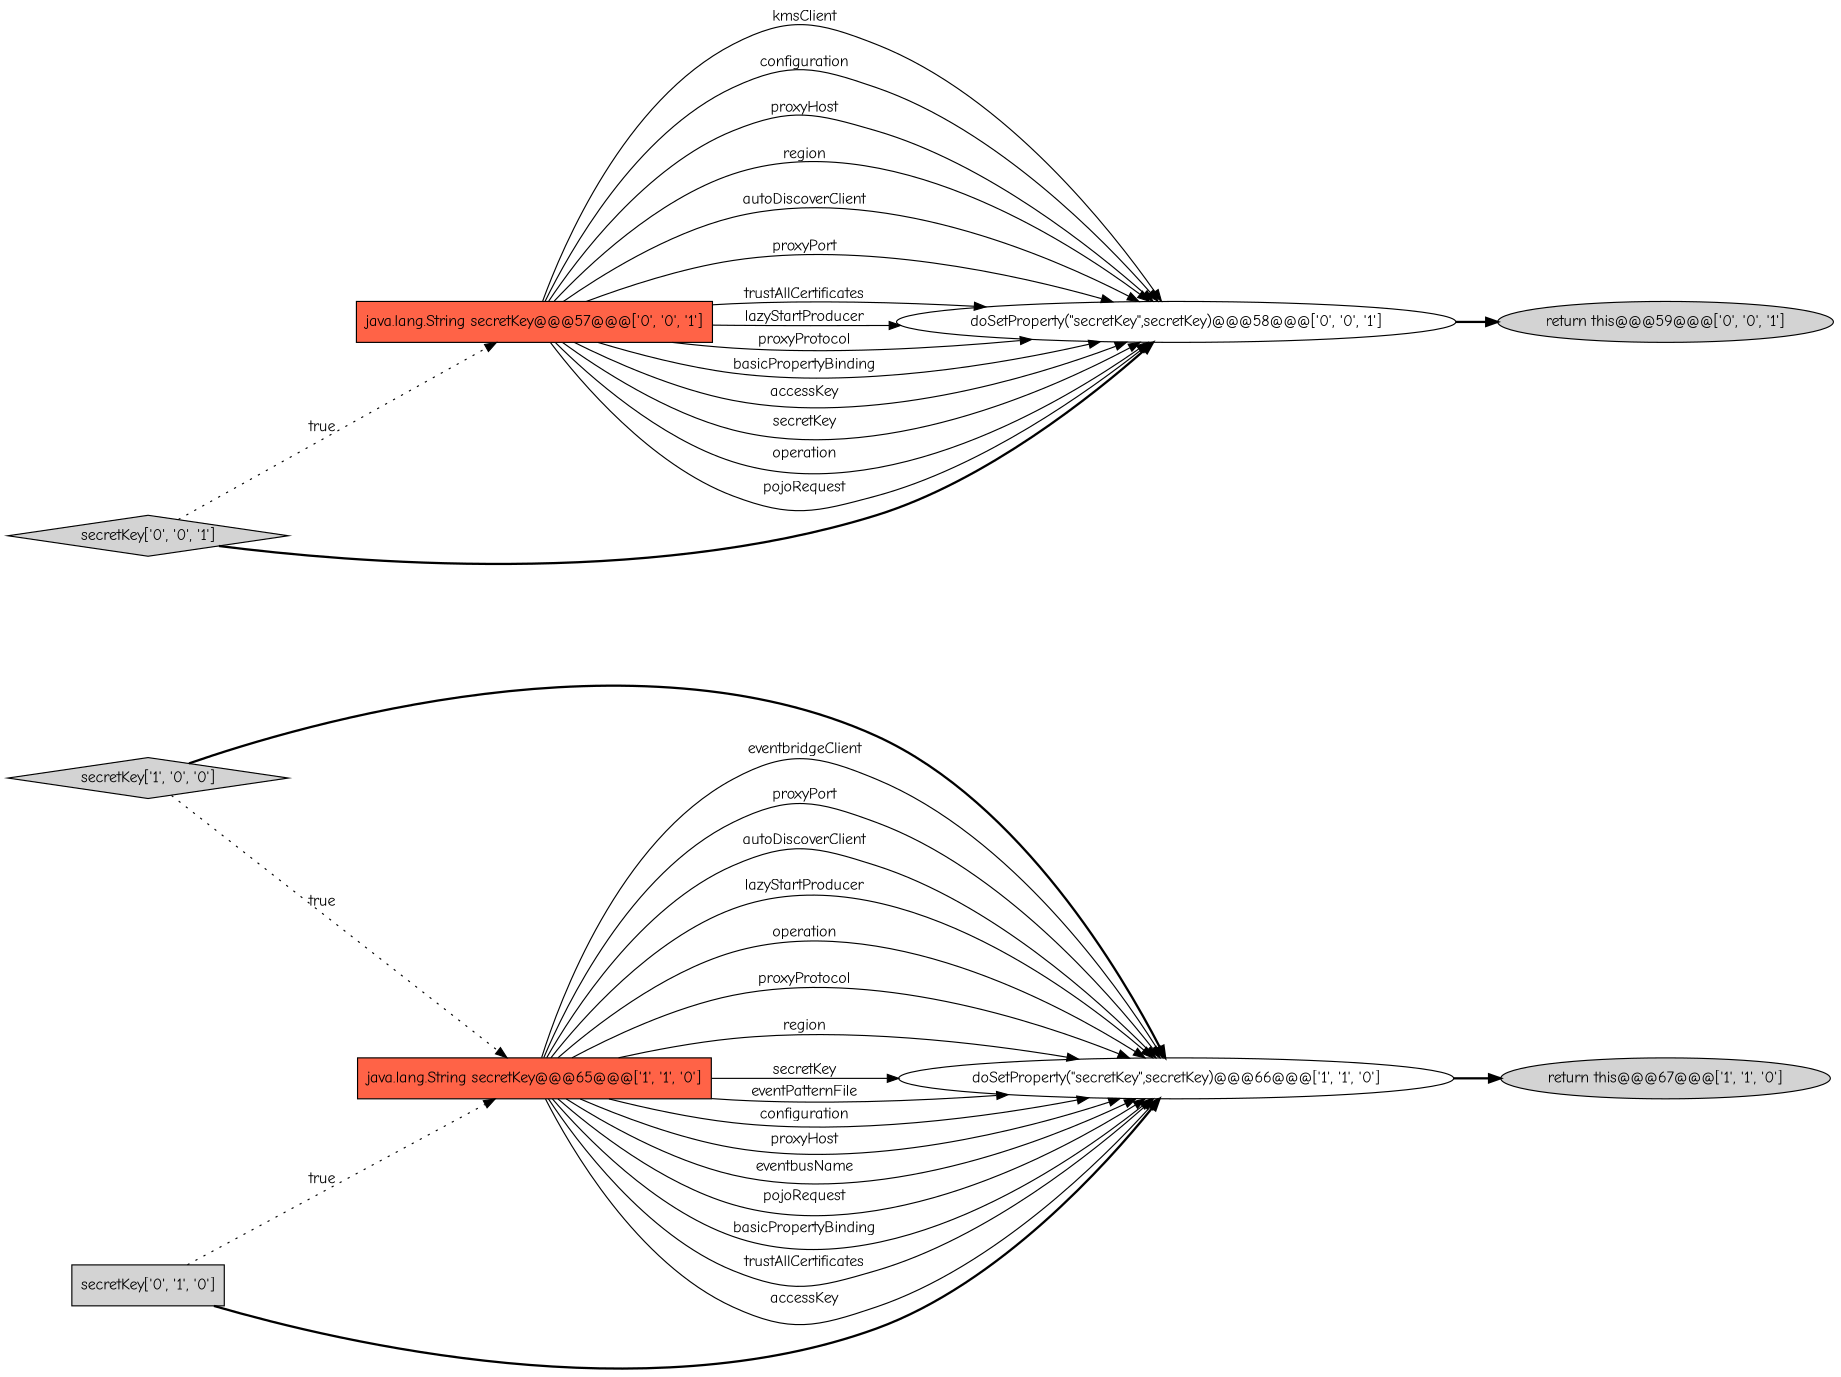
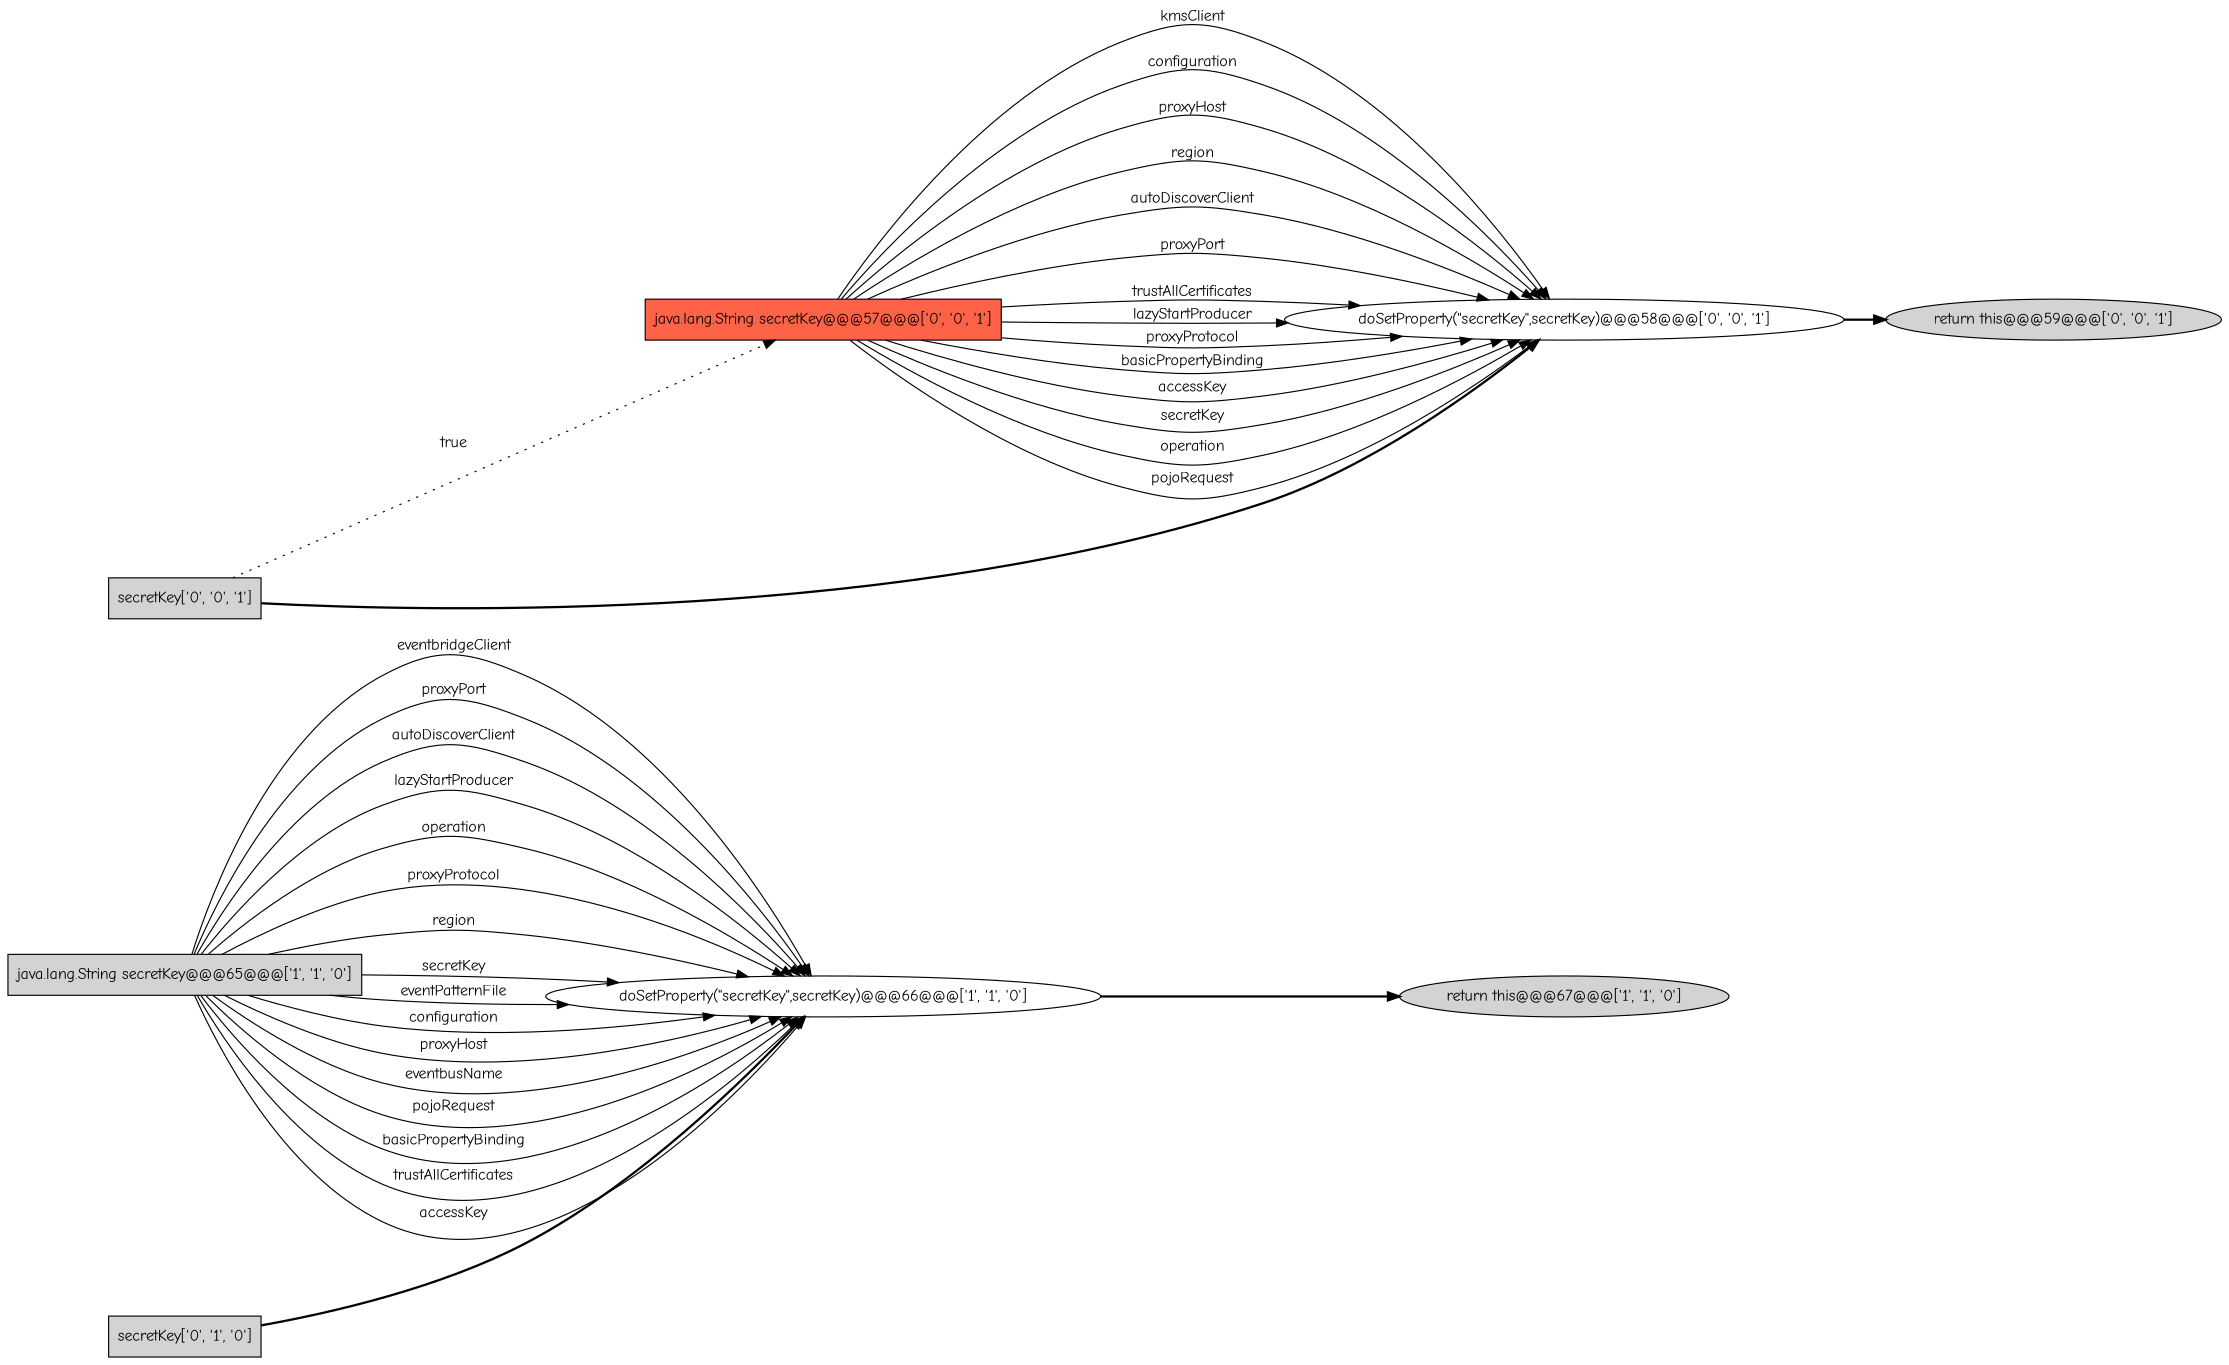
(148, 536) -> (185, 598)
(148, 778) -> none
(534, 1078) -> (185, 975)
(336, 1185) -> none
